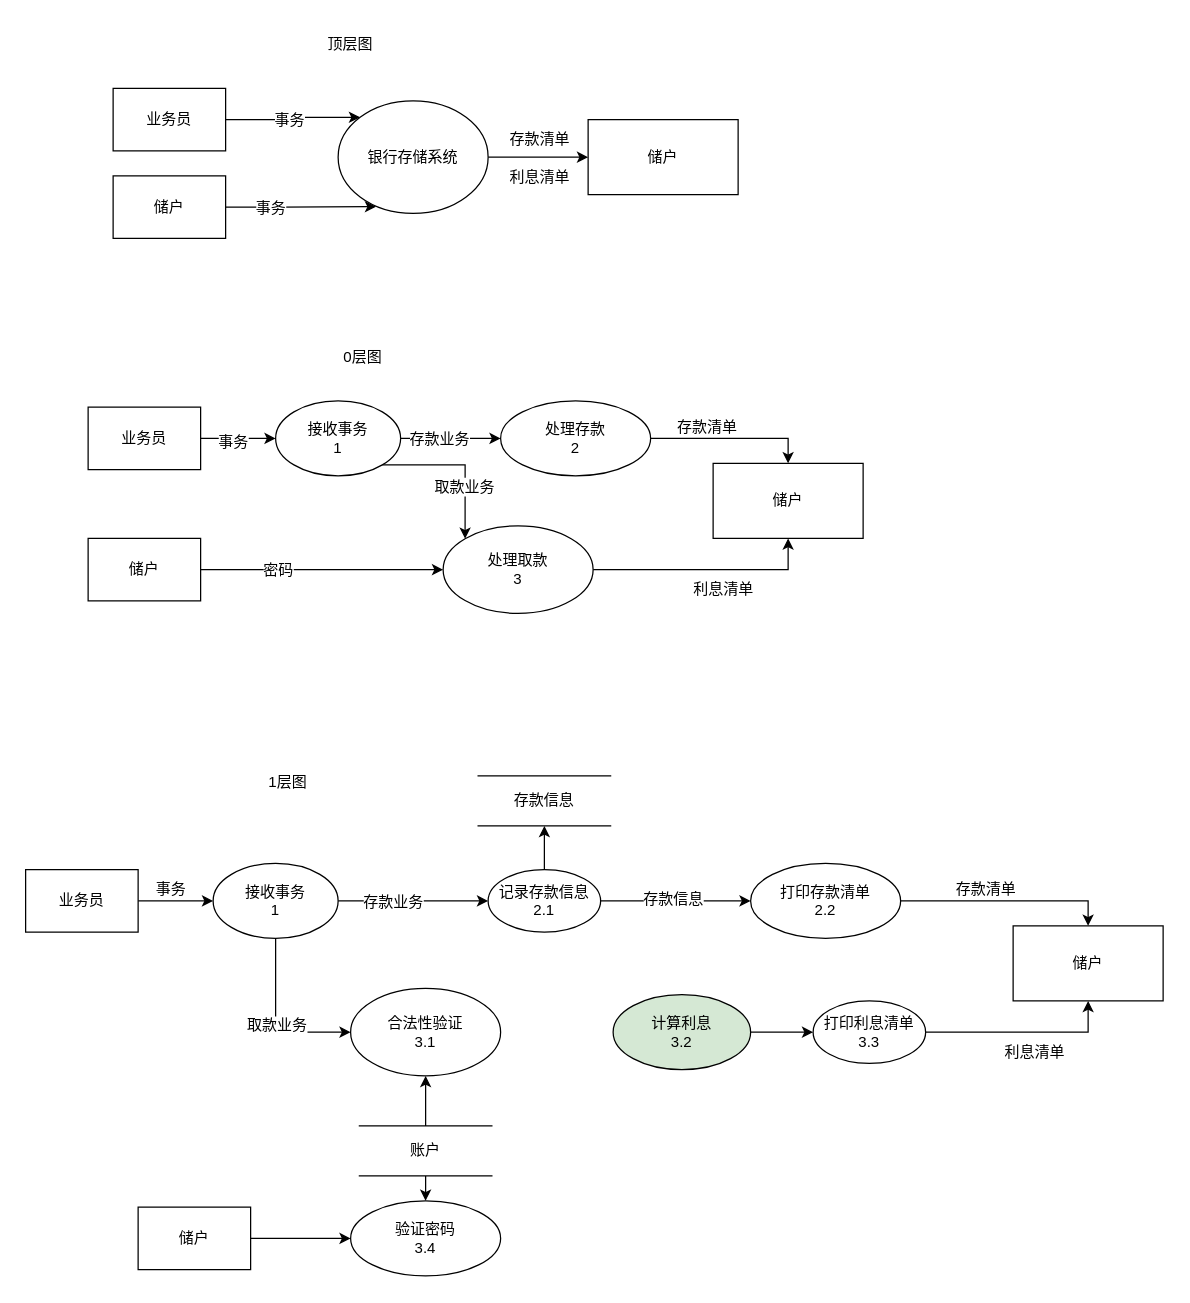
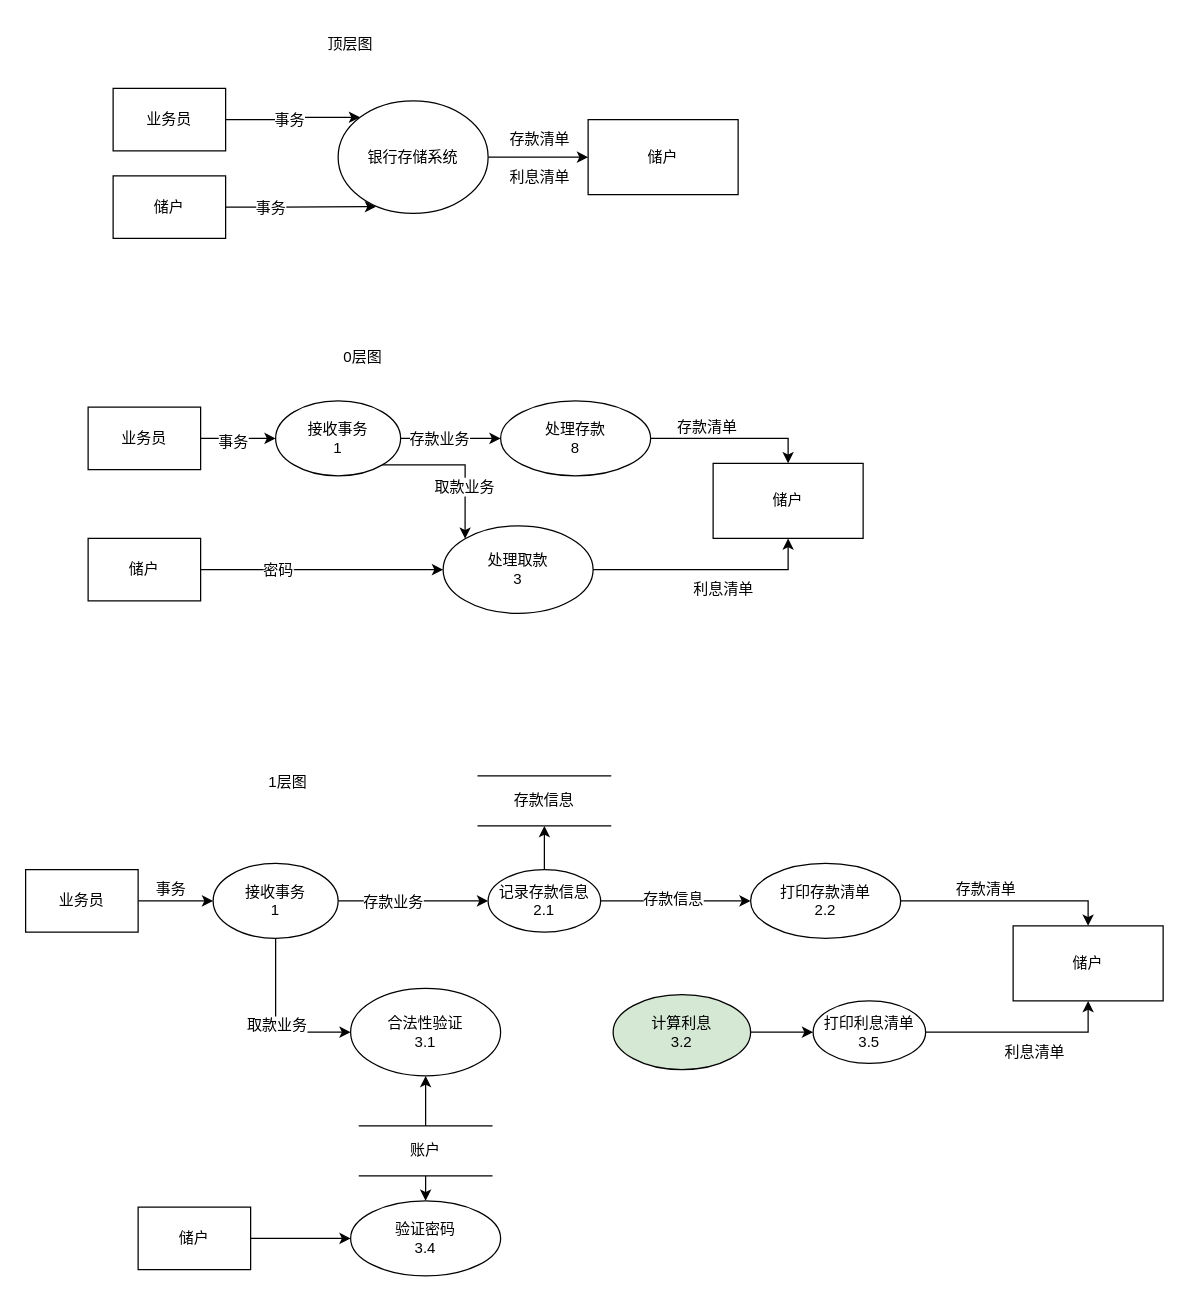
(576, 438) -> (576, 438)
(869, 1032) -> (869, 1032)
